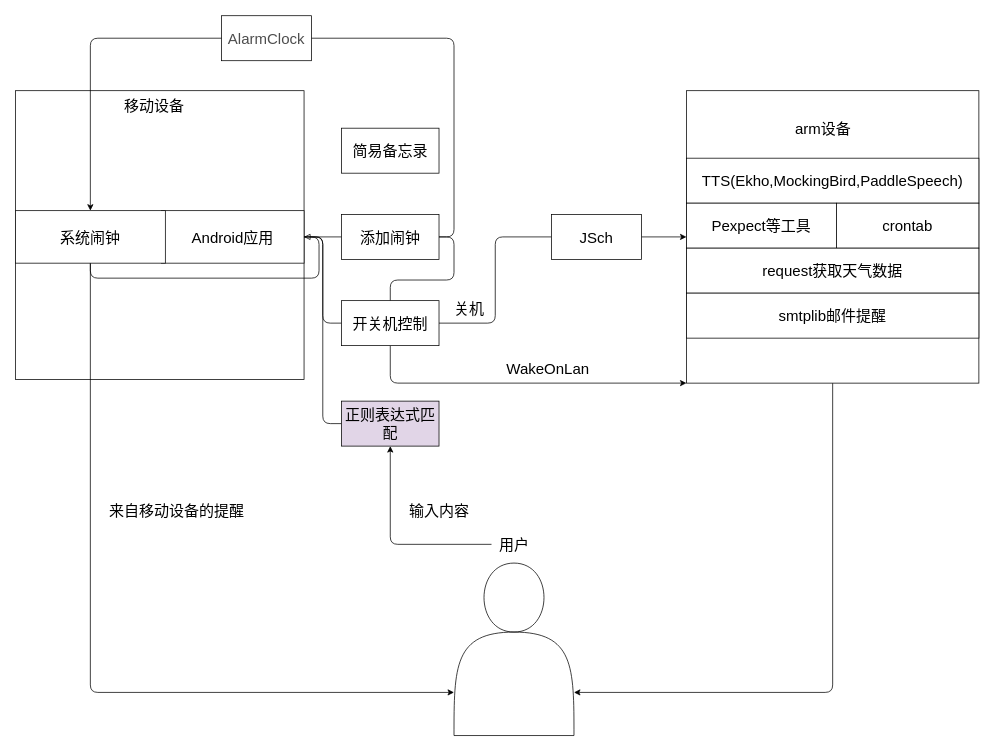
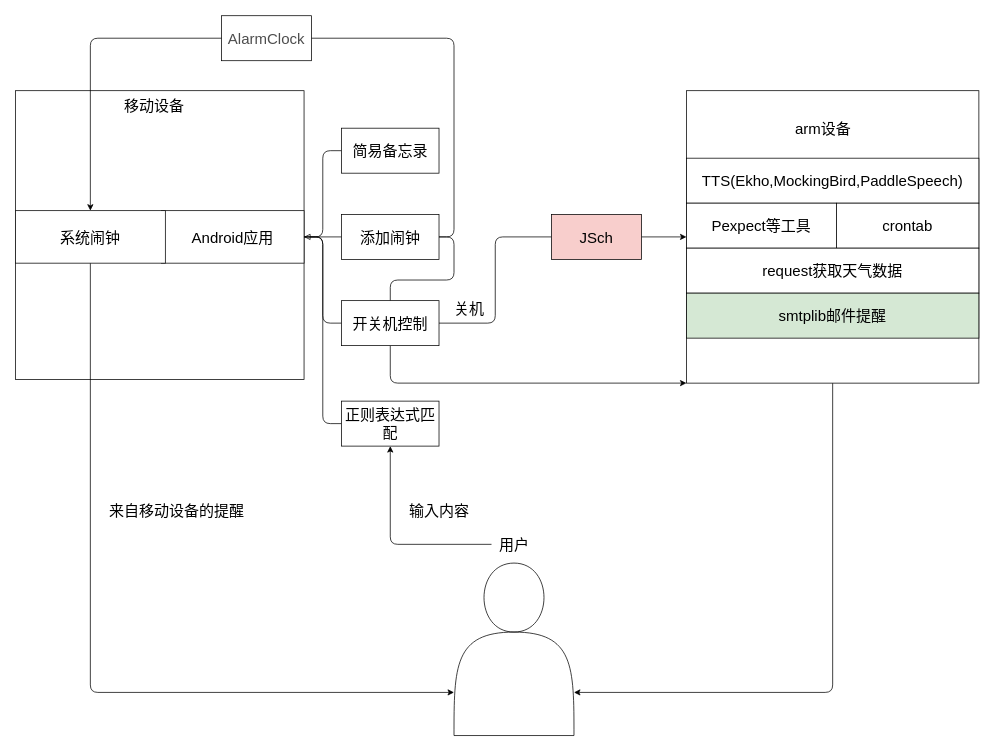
(597, 237) -> (597, 237)
(223, 278) -> (323, 185)
(833, 315) -> (833, 315)
(548, 368) -> none
(390, 423) -> (390, 423)
